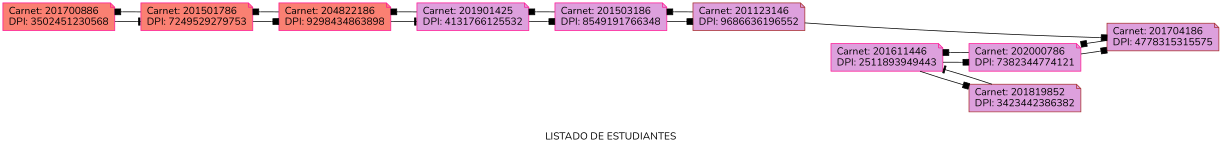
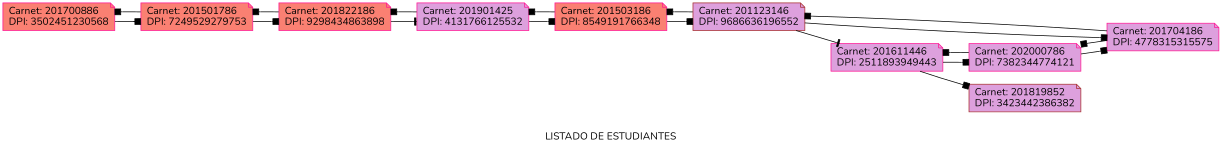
(335, 17) -> (335, 17)
(611, 17) -> (611, 17)
(126, 22) -> (126, 22)
none -> (960, 22)
(1163, 37) -> (1163, 37)
(969, 77) -> (816, 36)
